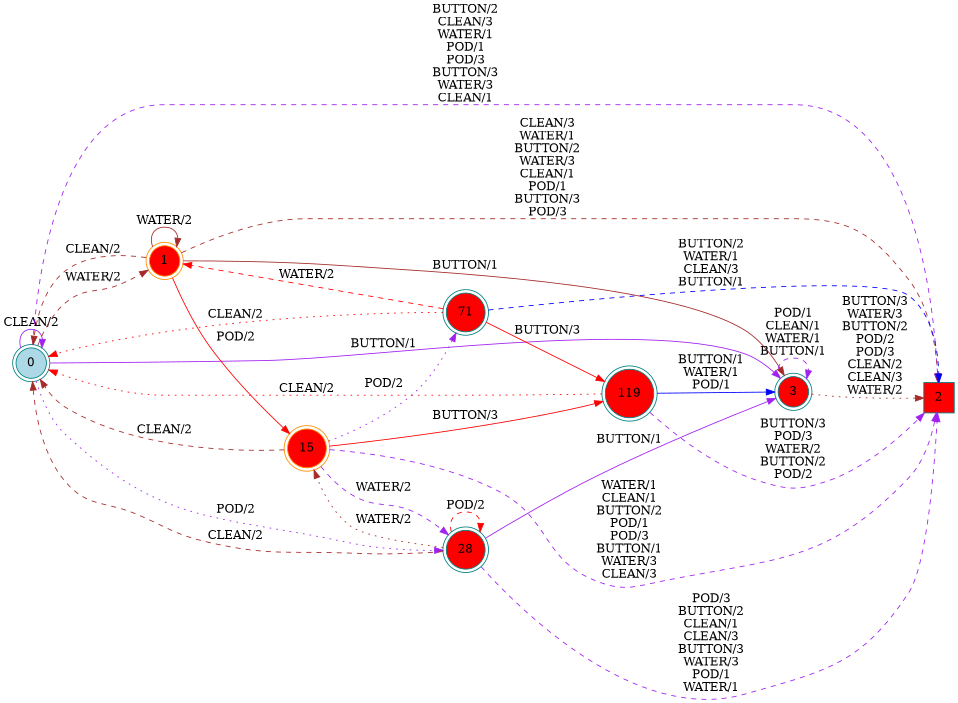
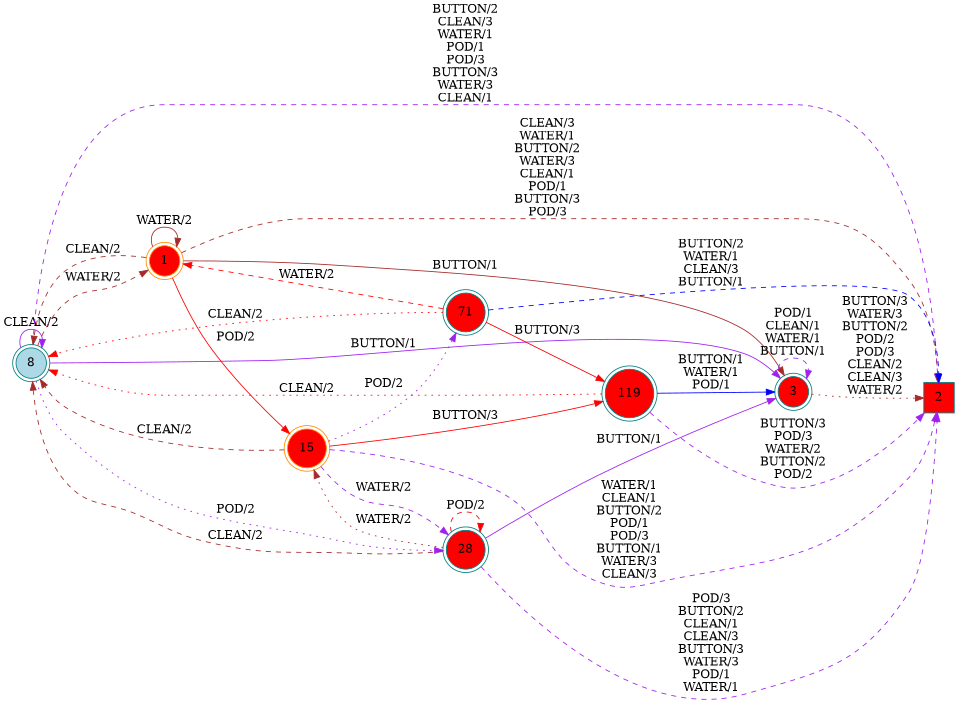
(31, 363) -> (31, 363)
